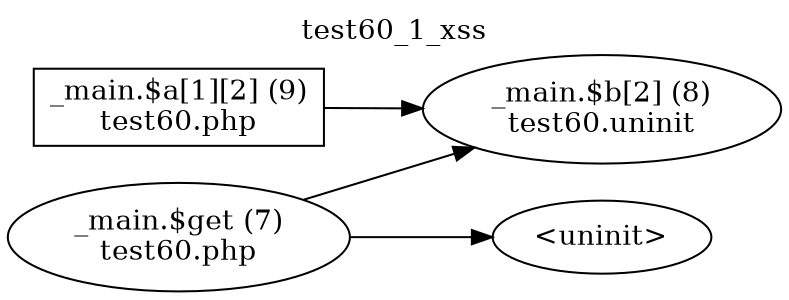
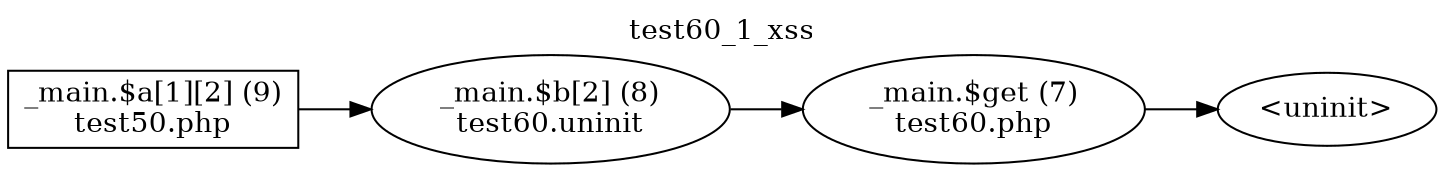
(179, 107) -> (153, 109)
(379, 177) -> (756, 109)
